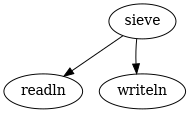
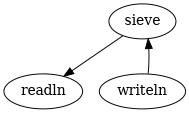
(136, 51) -> (149, 61)
